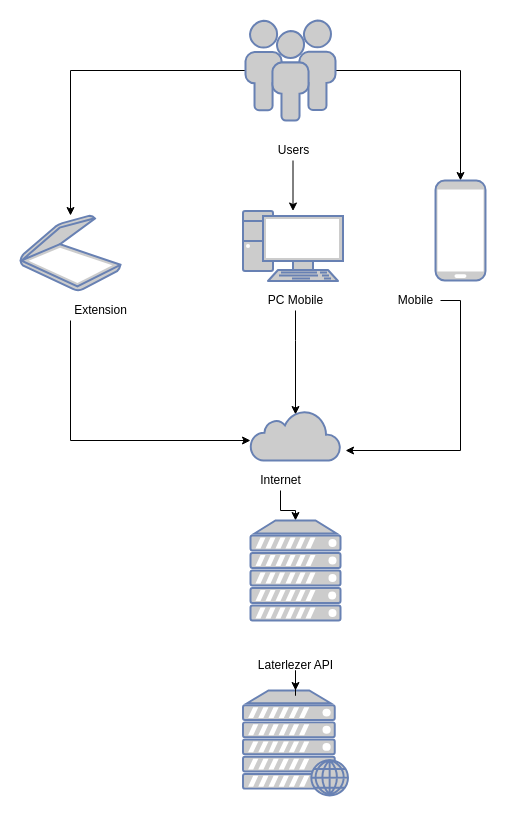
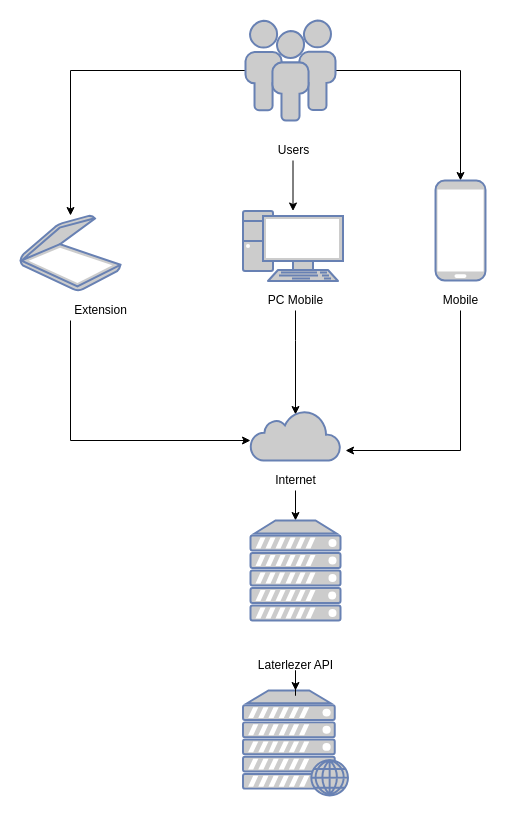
(416, 301) -> (461, 301)
(281, 481) -> (296, 481)
